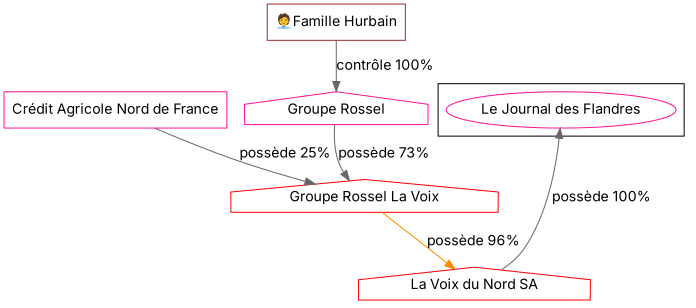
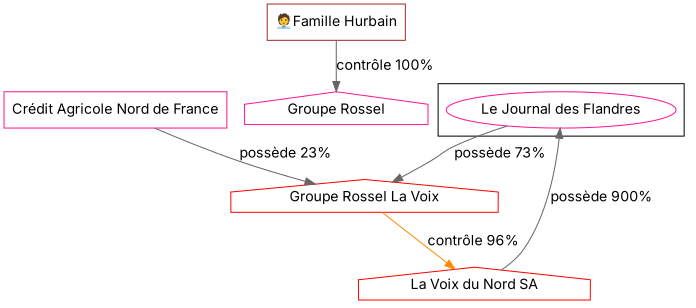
(335, 149) -> (452, 147)
(285, 154) -> (285, 154)
(601, 198) -> (601, 198)
(473, 241) -> (473, 241)
